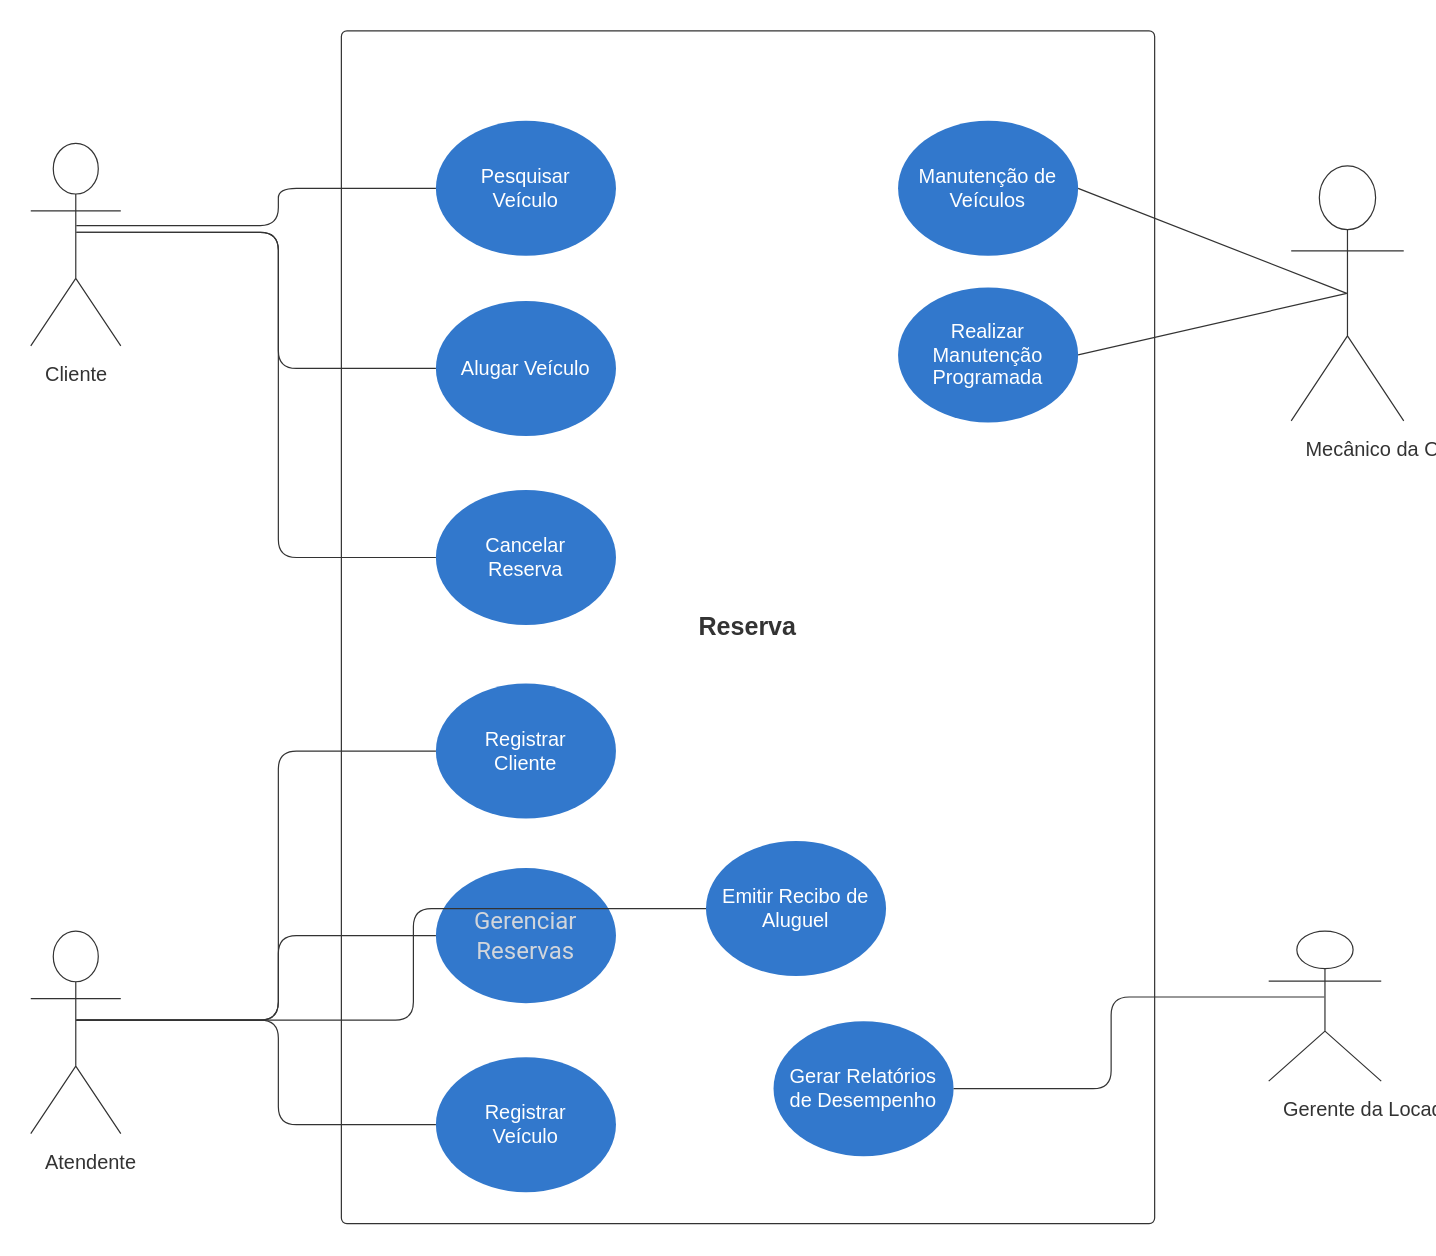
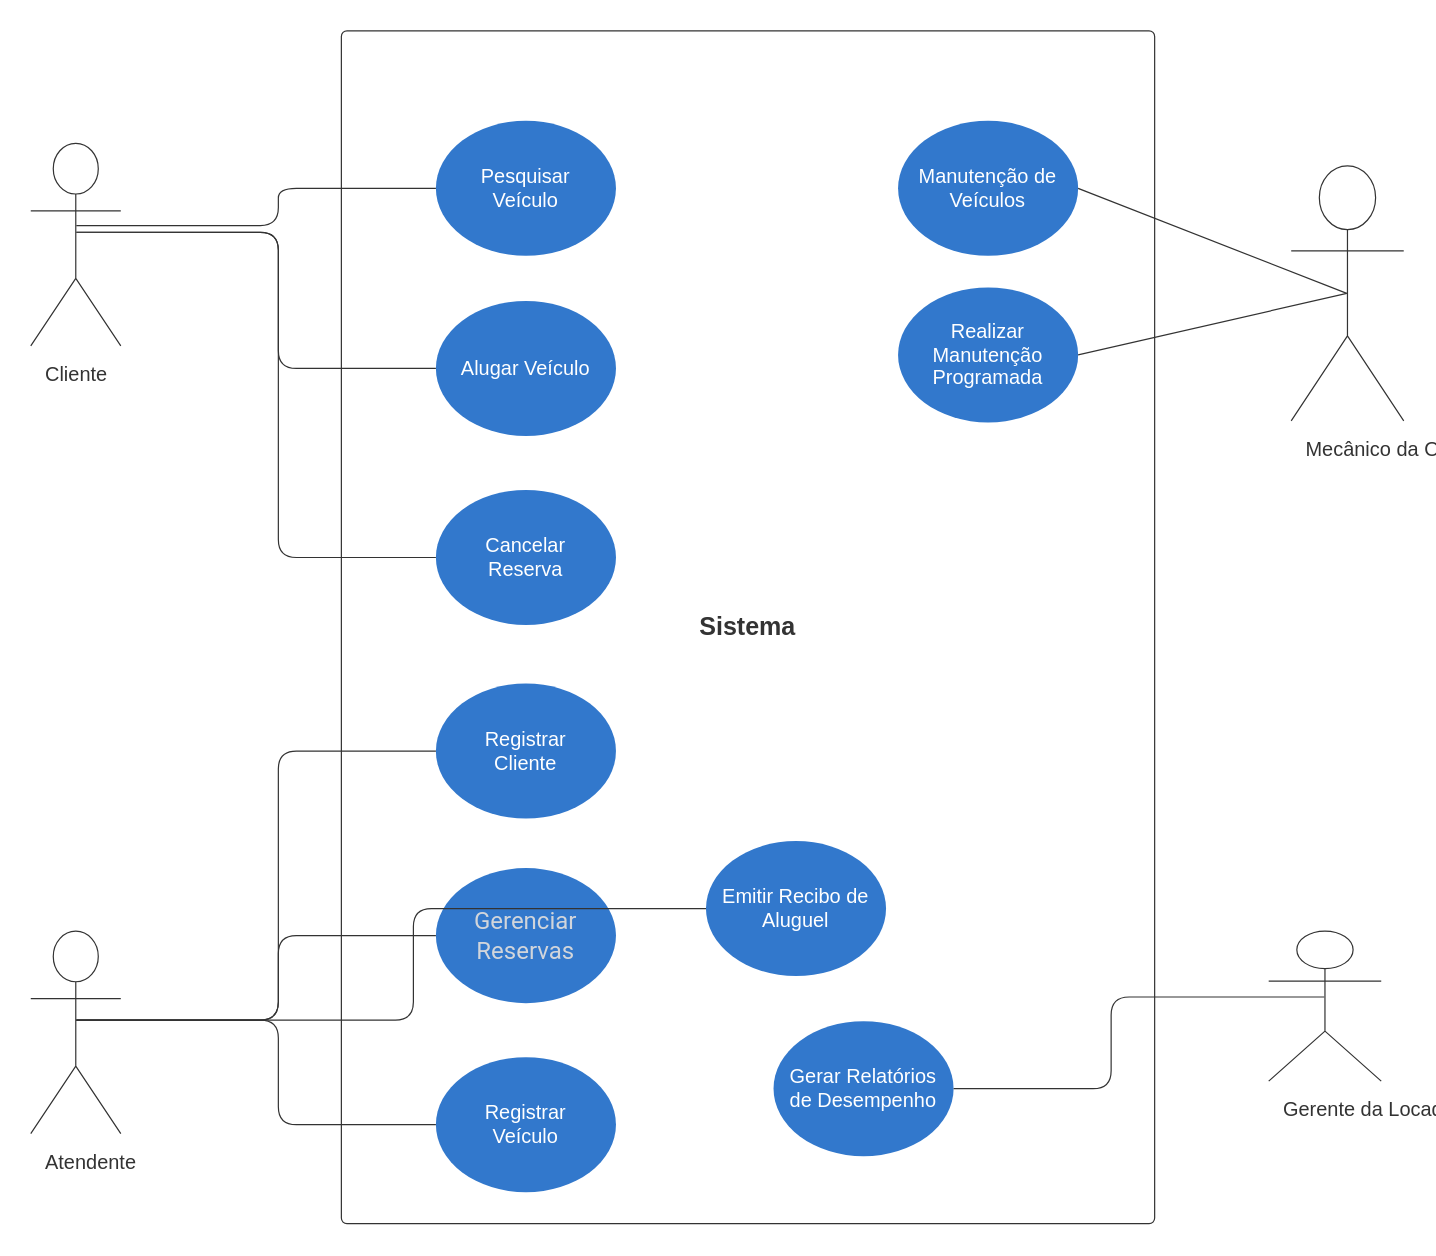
(748, 628) -> (748, 628)
